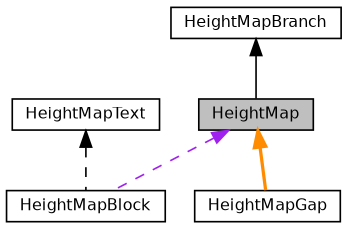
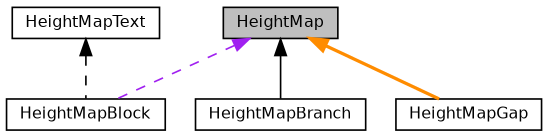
(256, 77) -> (281, 77)
